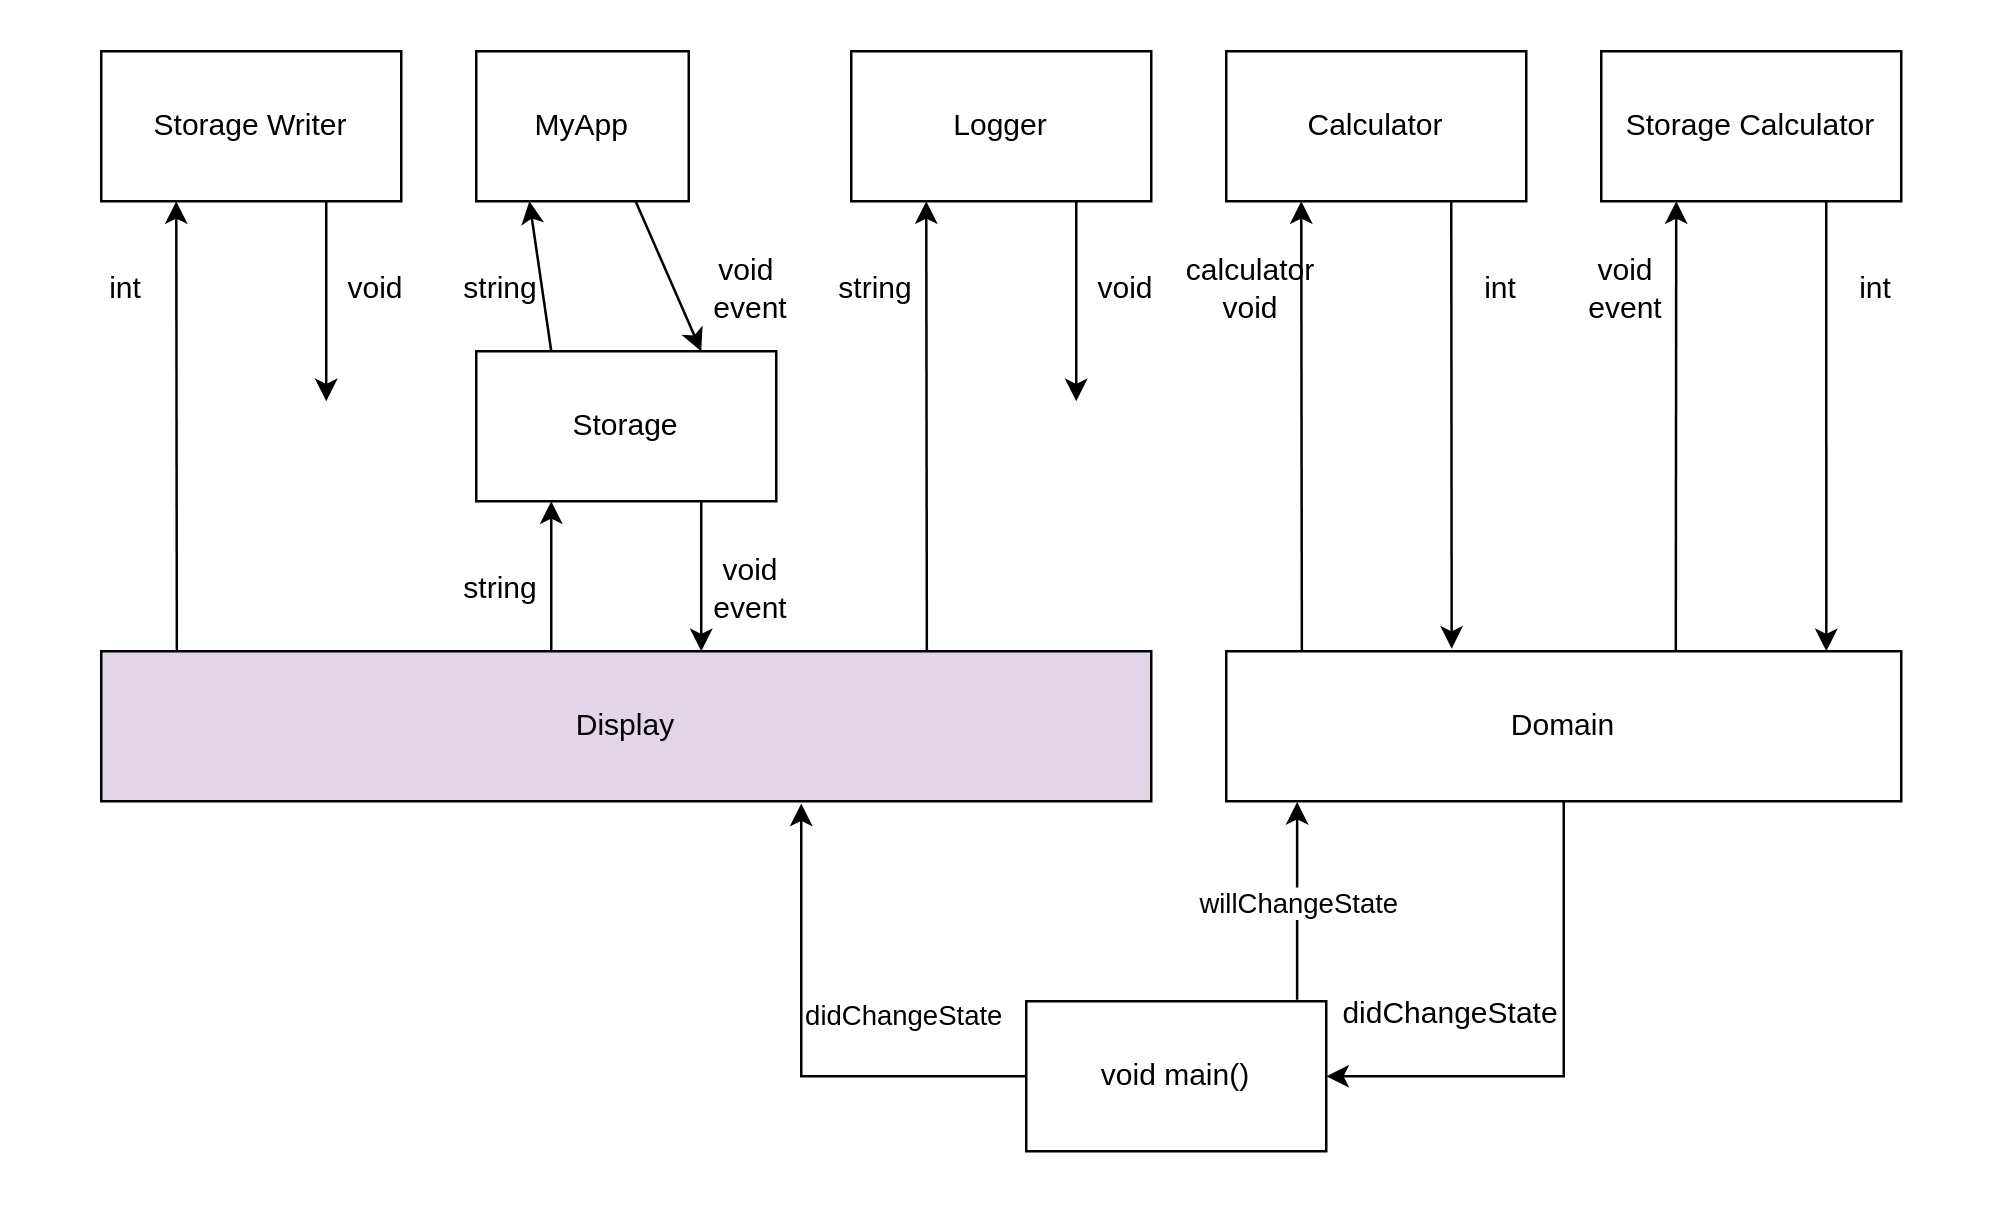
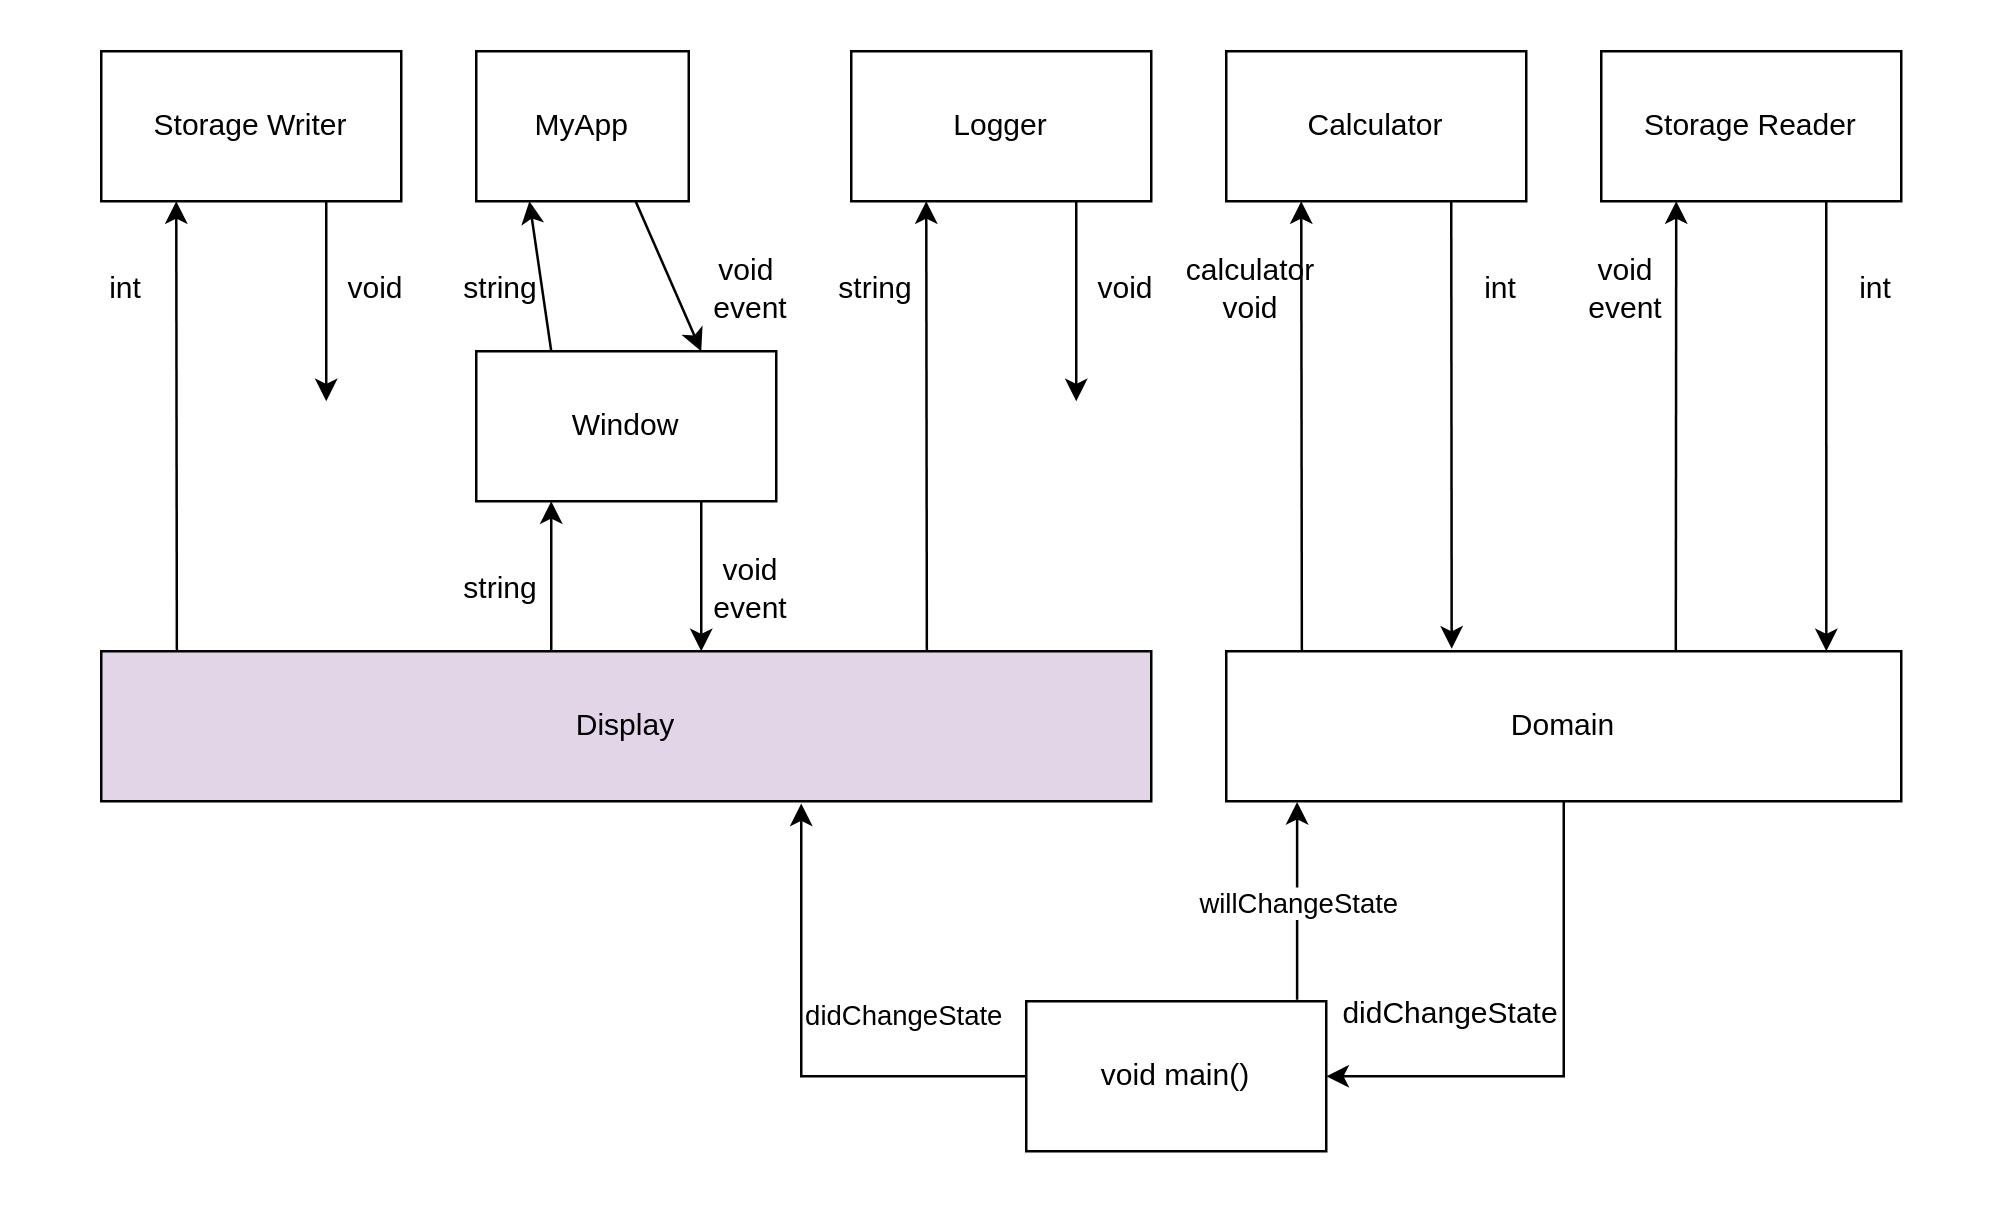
(1751, 126) -> (1751, 126)
(626, 426) -> (626, 426)
